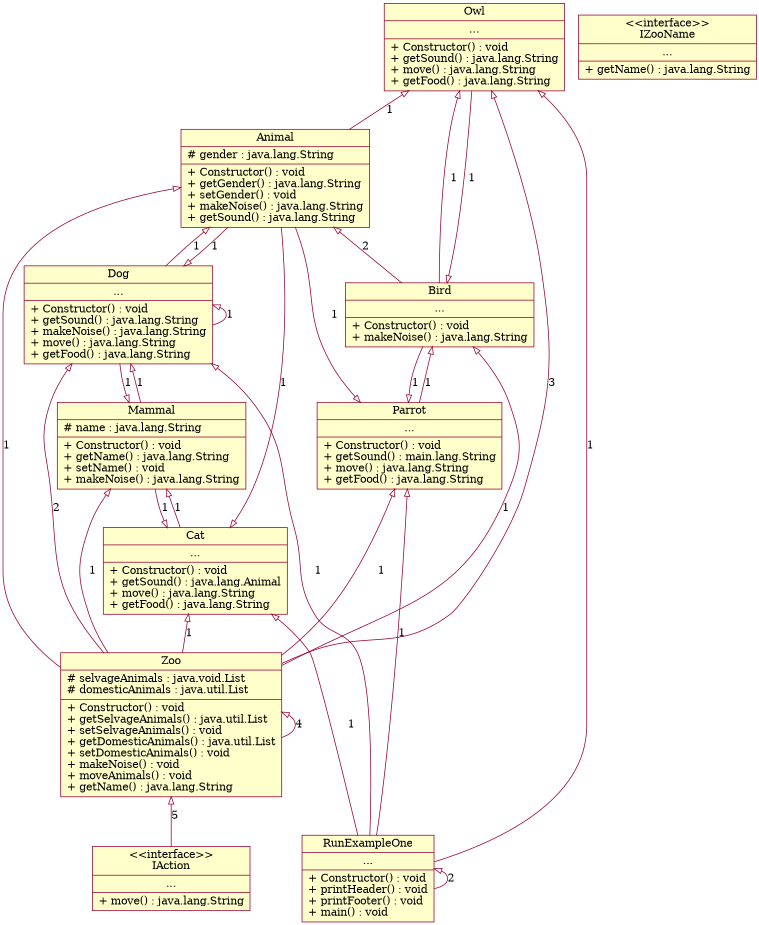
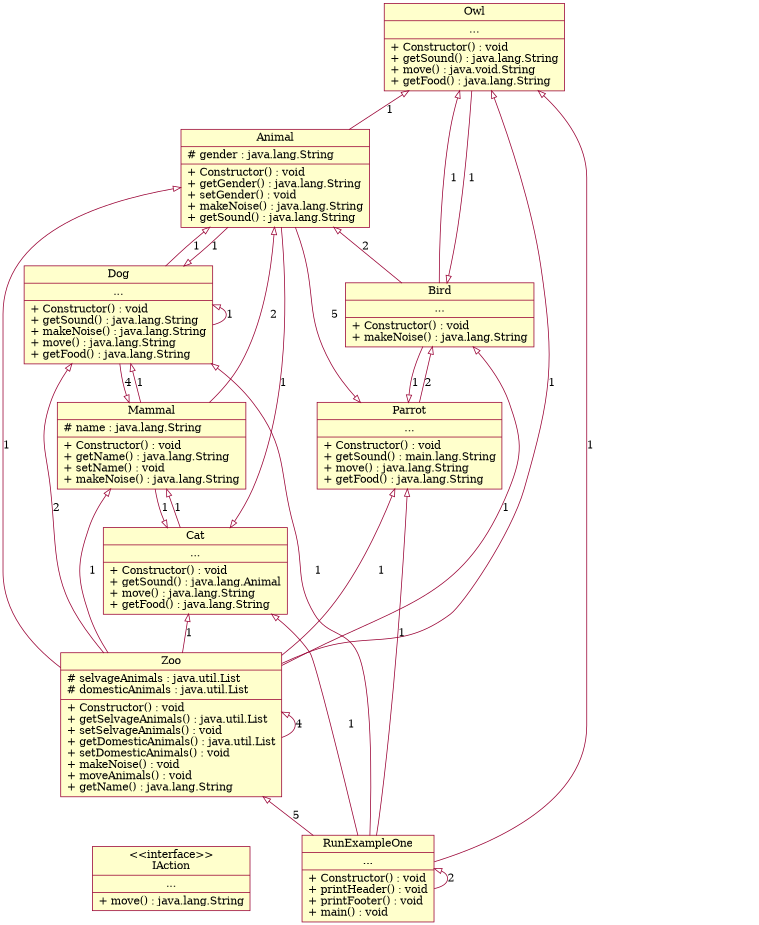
(667, 47) -> none
(463, 70) -> (463, 70)
(335, 315) -> (335, 315)
none -> (257, 325)
(128, 383) -> (128, 383)
(428, 383) -> (428, 383)
(552, 383) -> (552, 383)
(156, 679) -> (154, 679)
(171, 826) -> (291, 818)
